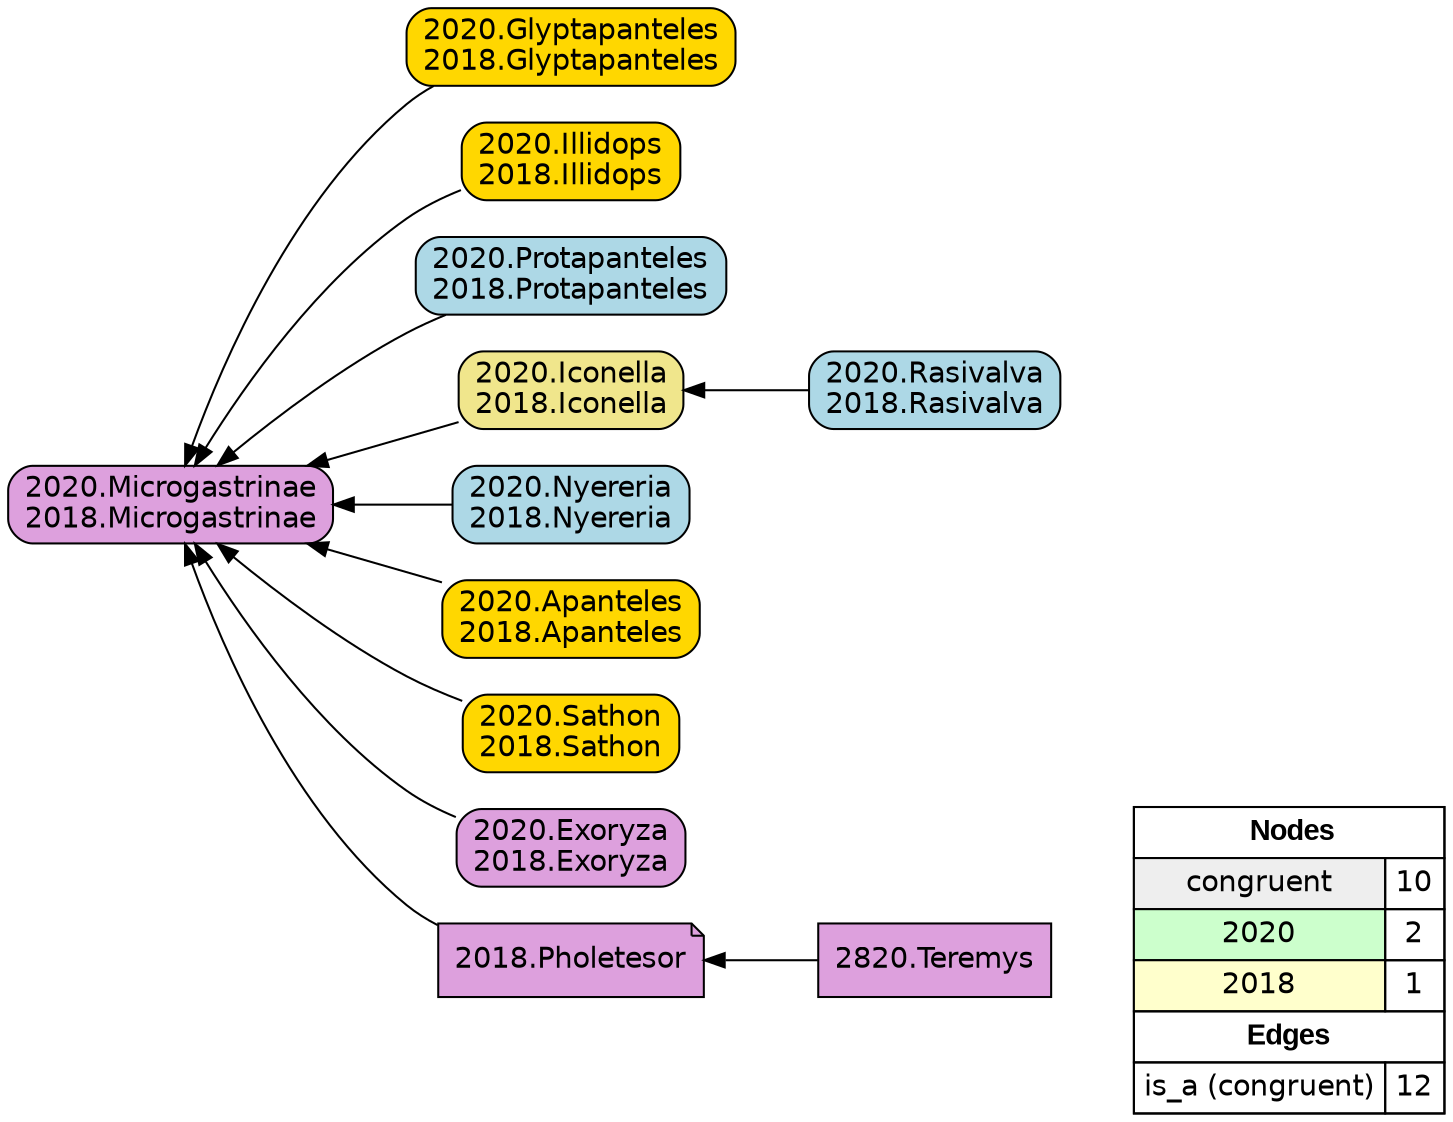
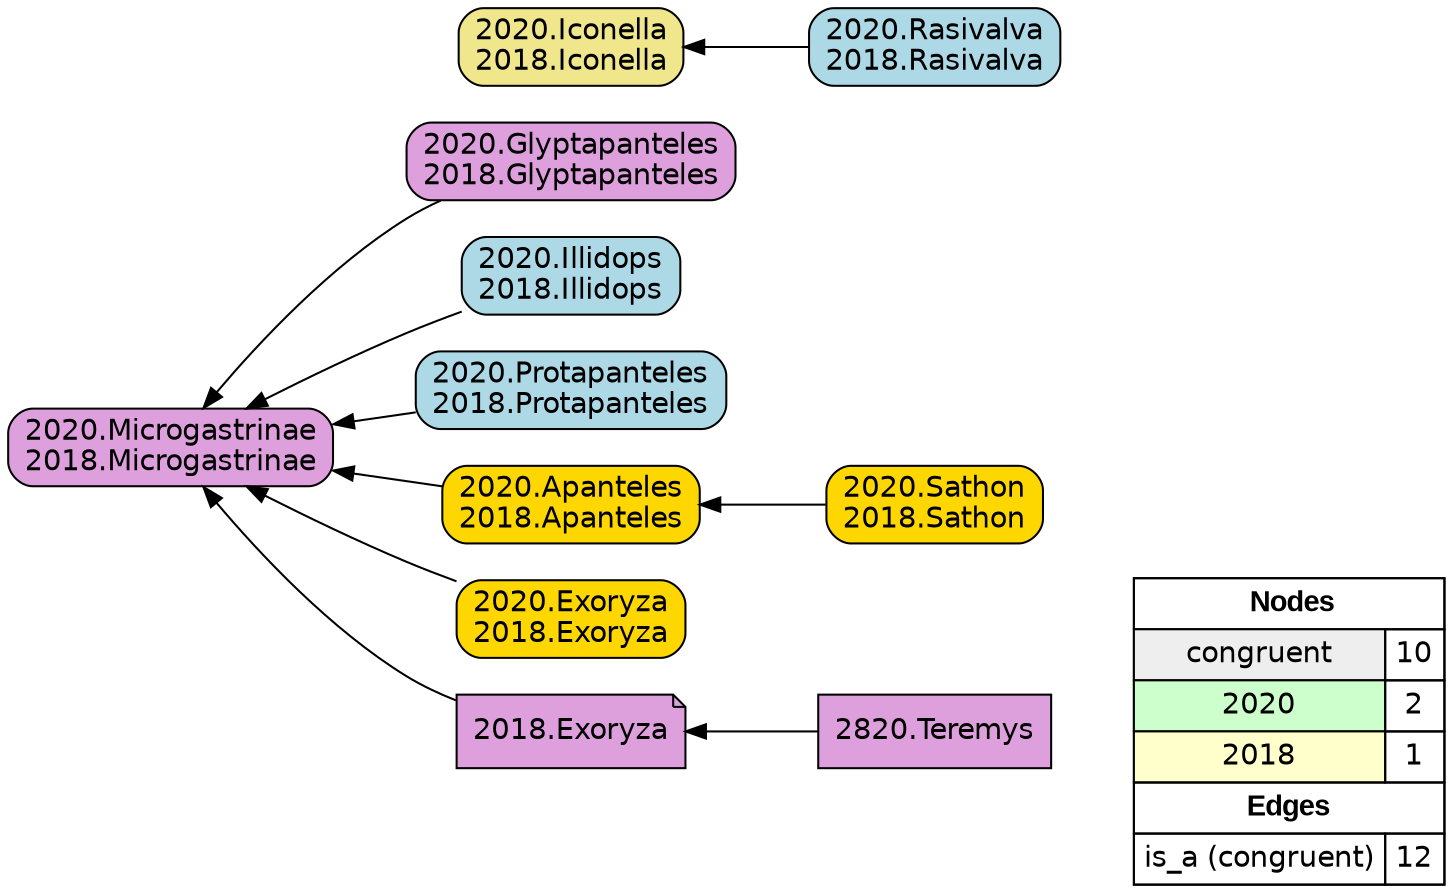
(571, 47) -> (571, 161)
(571, 161) -> (571, 276)
(393, 441) -> none
(571, 505) -> none
(342, 638) -> (773, 505)
(571, 848) -> (571, 619)
(571, 960) -> (571, 731)
